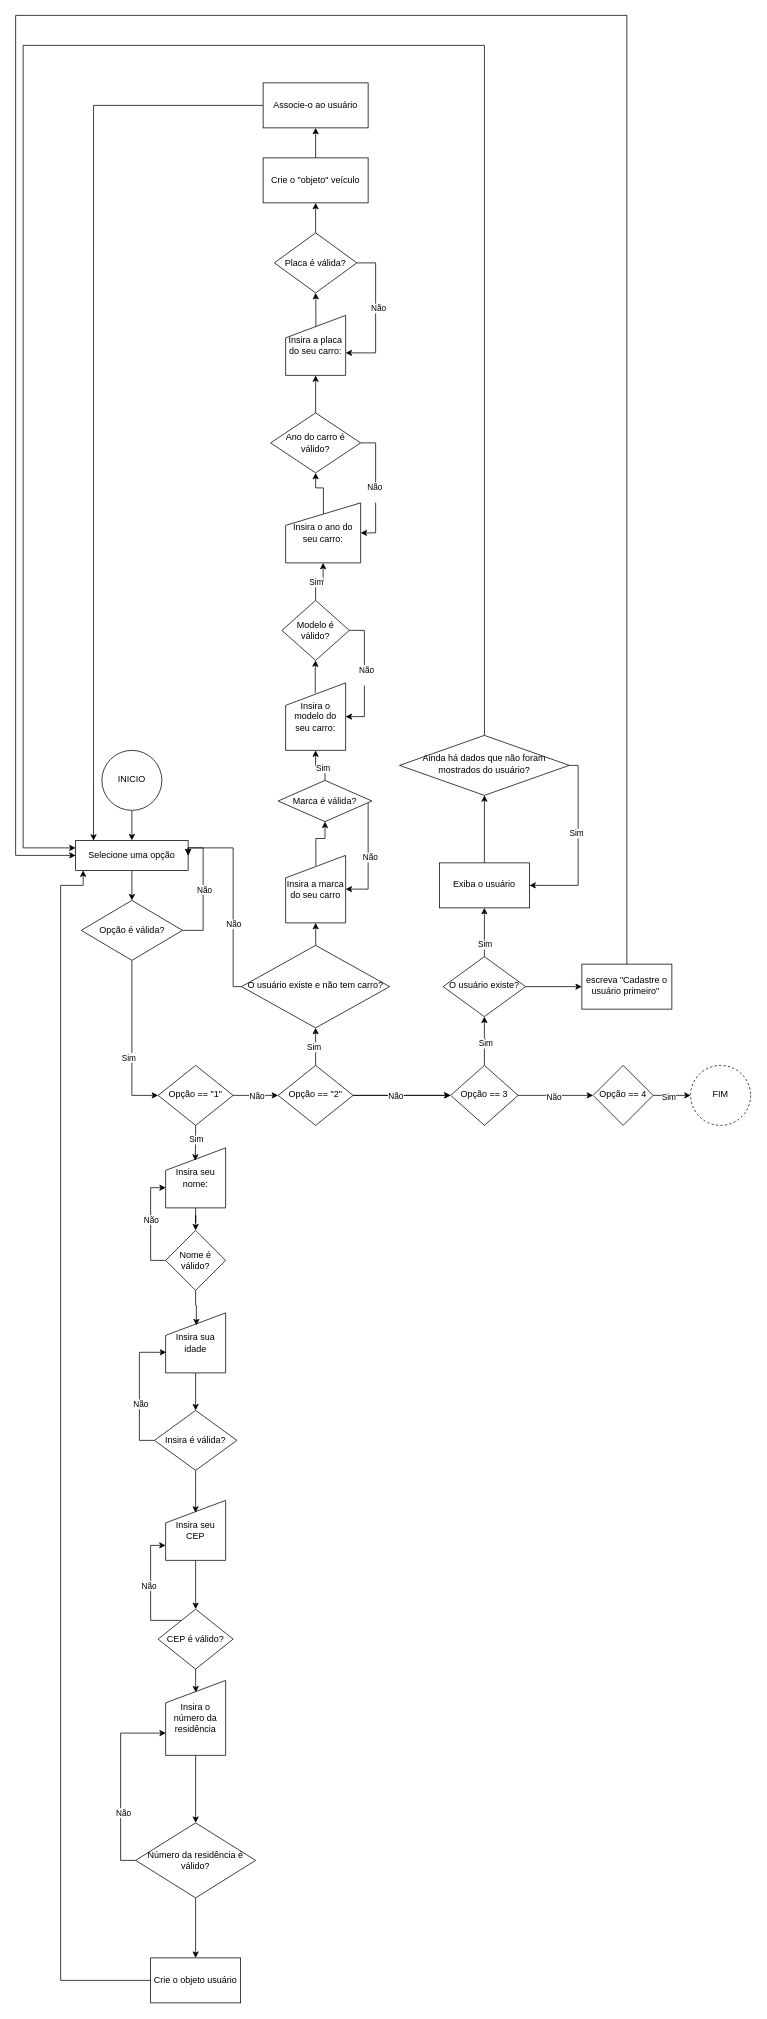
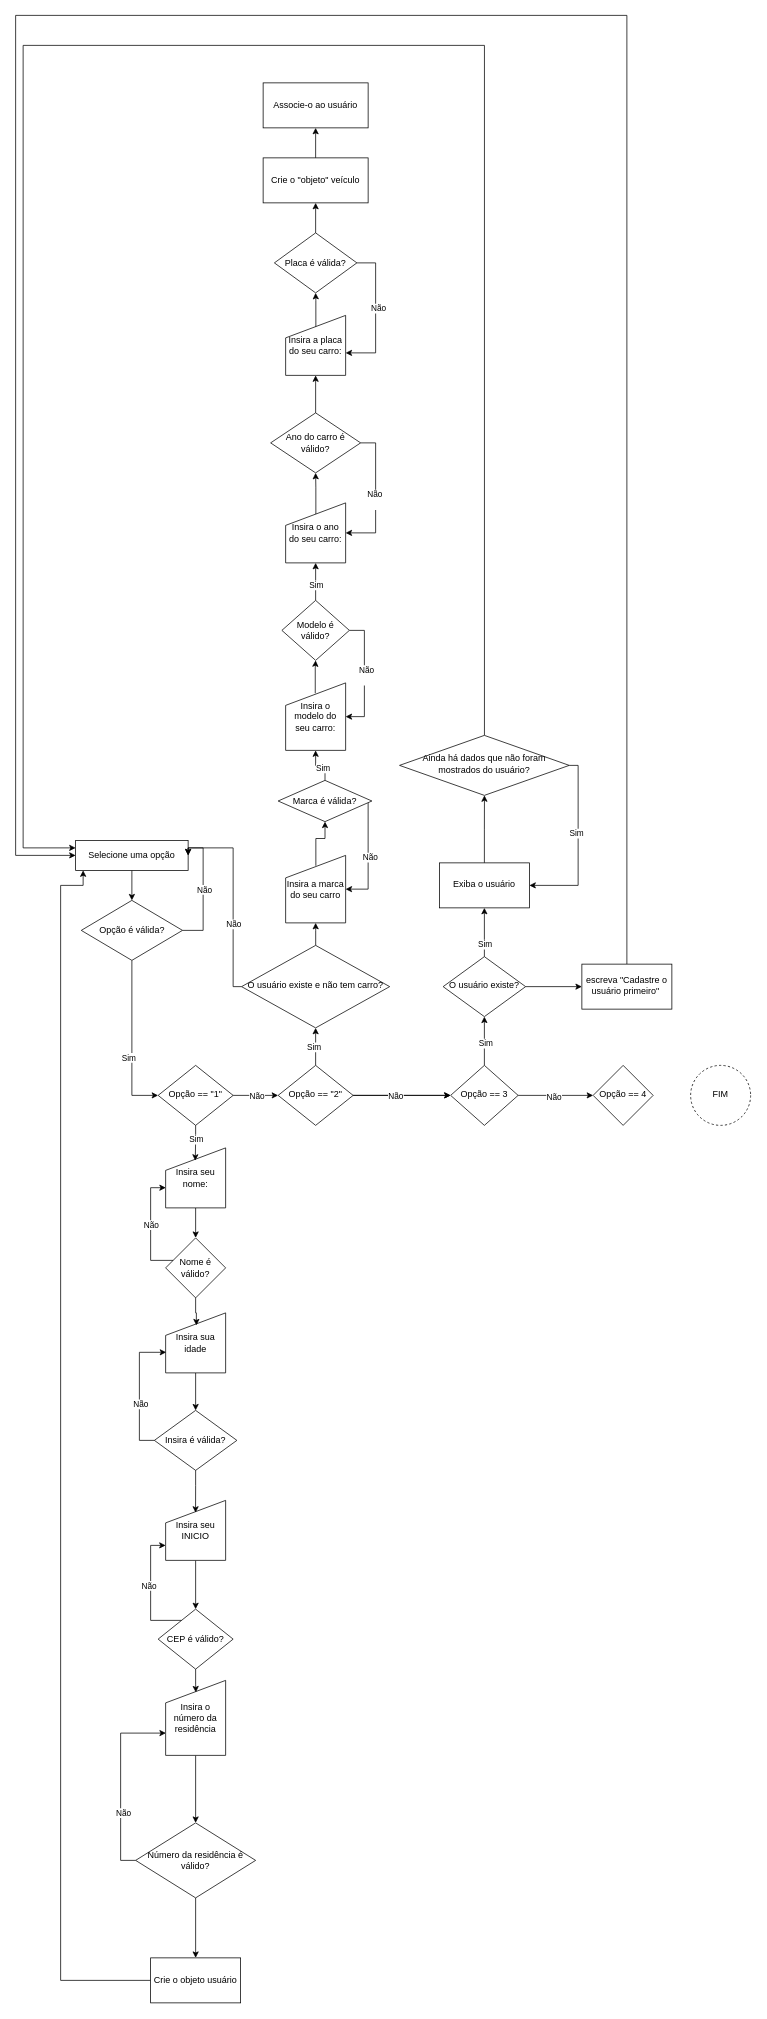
(93, 386) -> none
(323, 533) -> (315, 533)
(132, 780) -> none
(132, 834) -> none
(669, 1095) -> none
(195, 1260) -> (195, 1268)
(195, 1530) -> (195, 1530)
